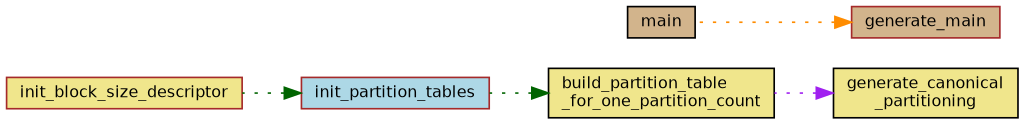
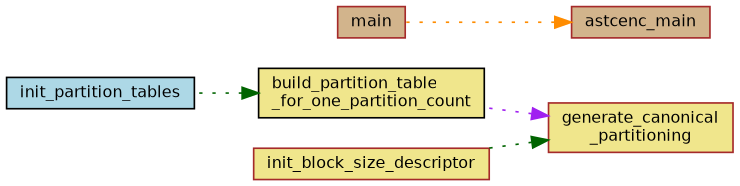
(661, 22) -> (371, 22)
(926, 22) -> (641, 22)
(263, 93) -> (510, 145)
(395, 93) -> (100, 93)
(926, 93) -> (641, 128)
